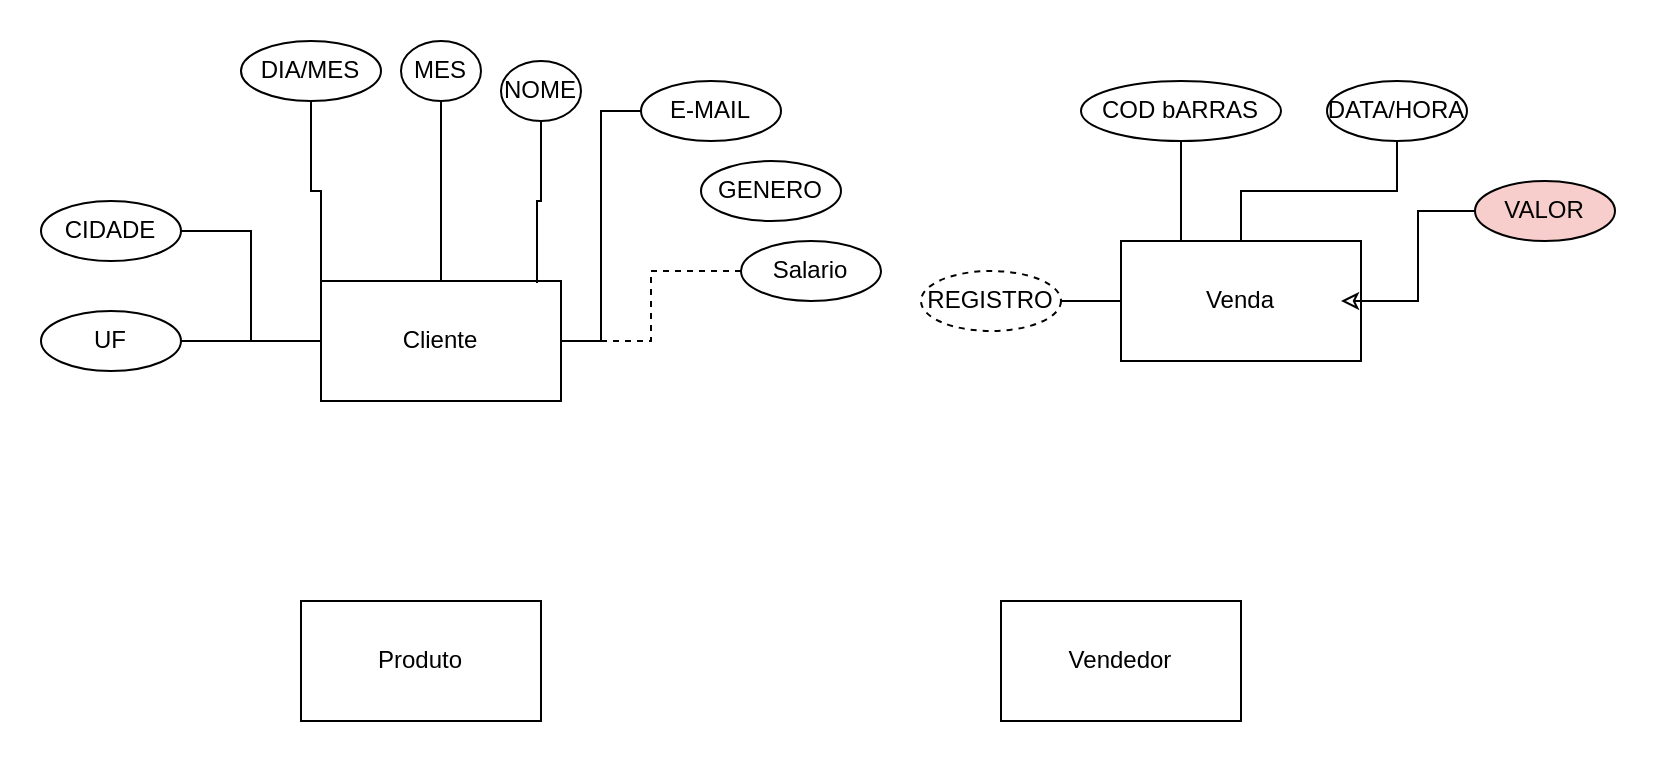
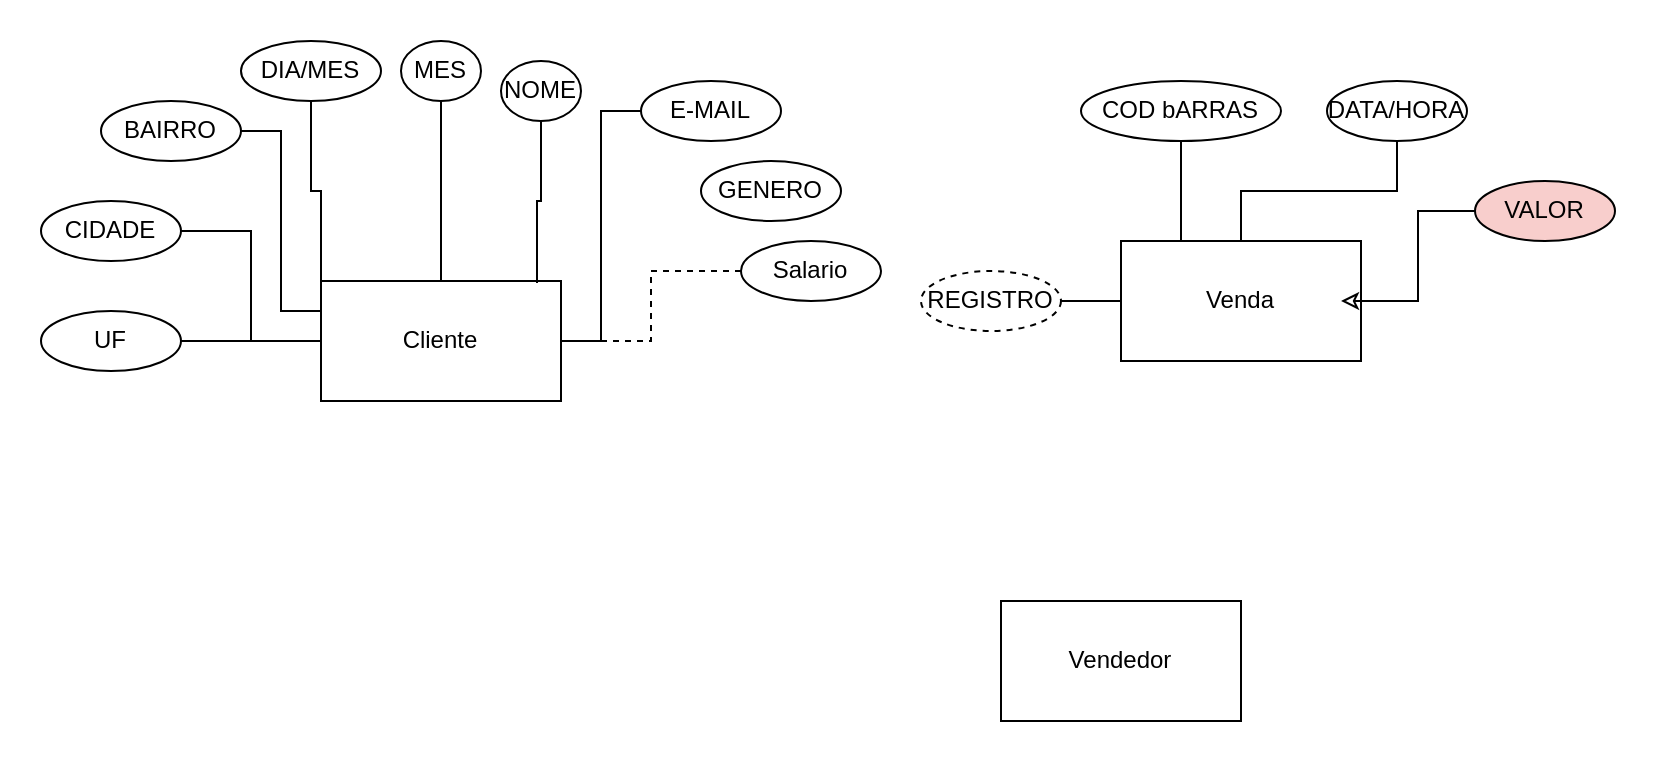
none -> (171, 131)
none -> (281, 221)
(421, 661) -> none
